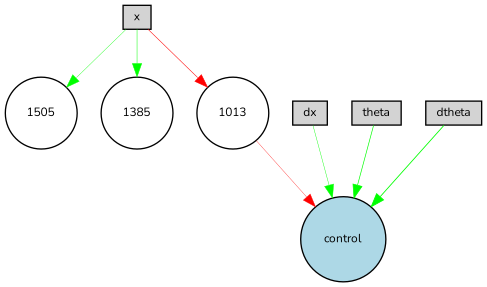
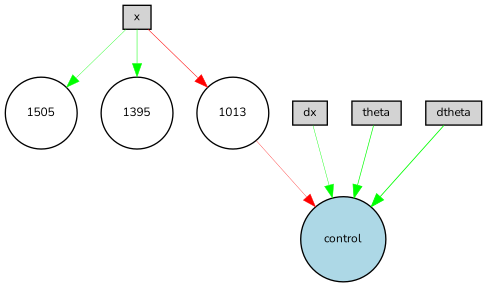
(137, 113) -> (137, 113)
